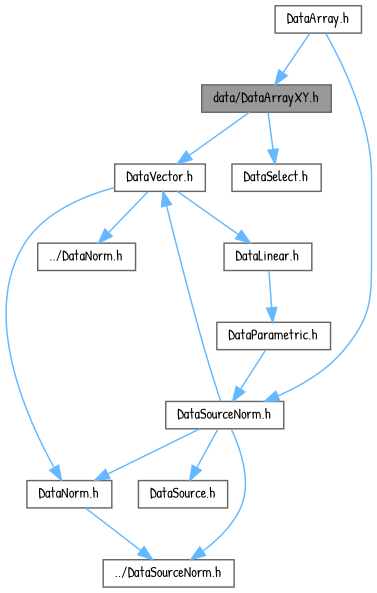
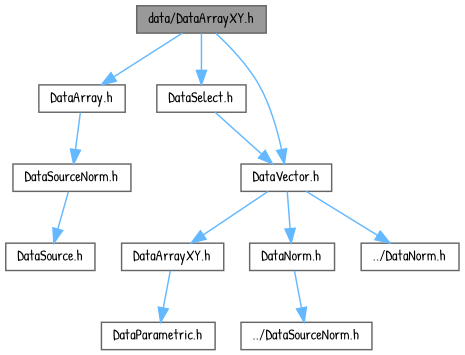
(296, 53) -> (148, 55)
(268, 257) -> (173, 257)
(192, 304) -> (238, 133)
(253, 369) -> none
(154, 451) -> none
(244, 497) -> none
